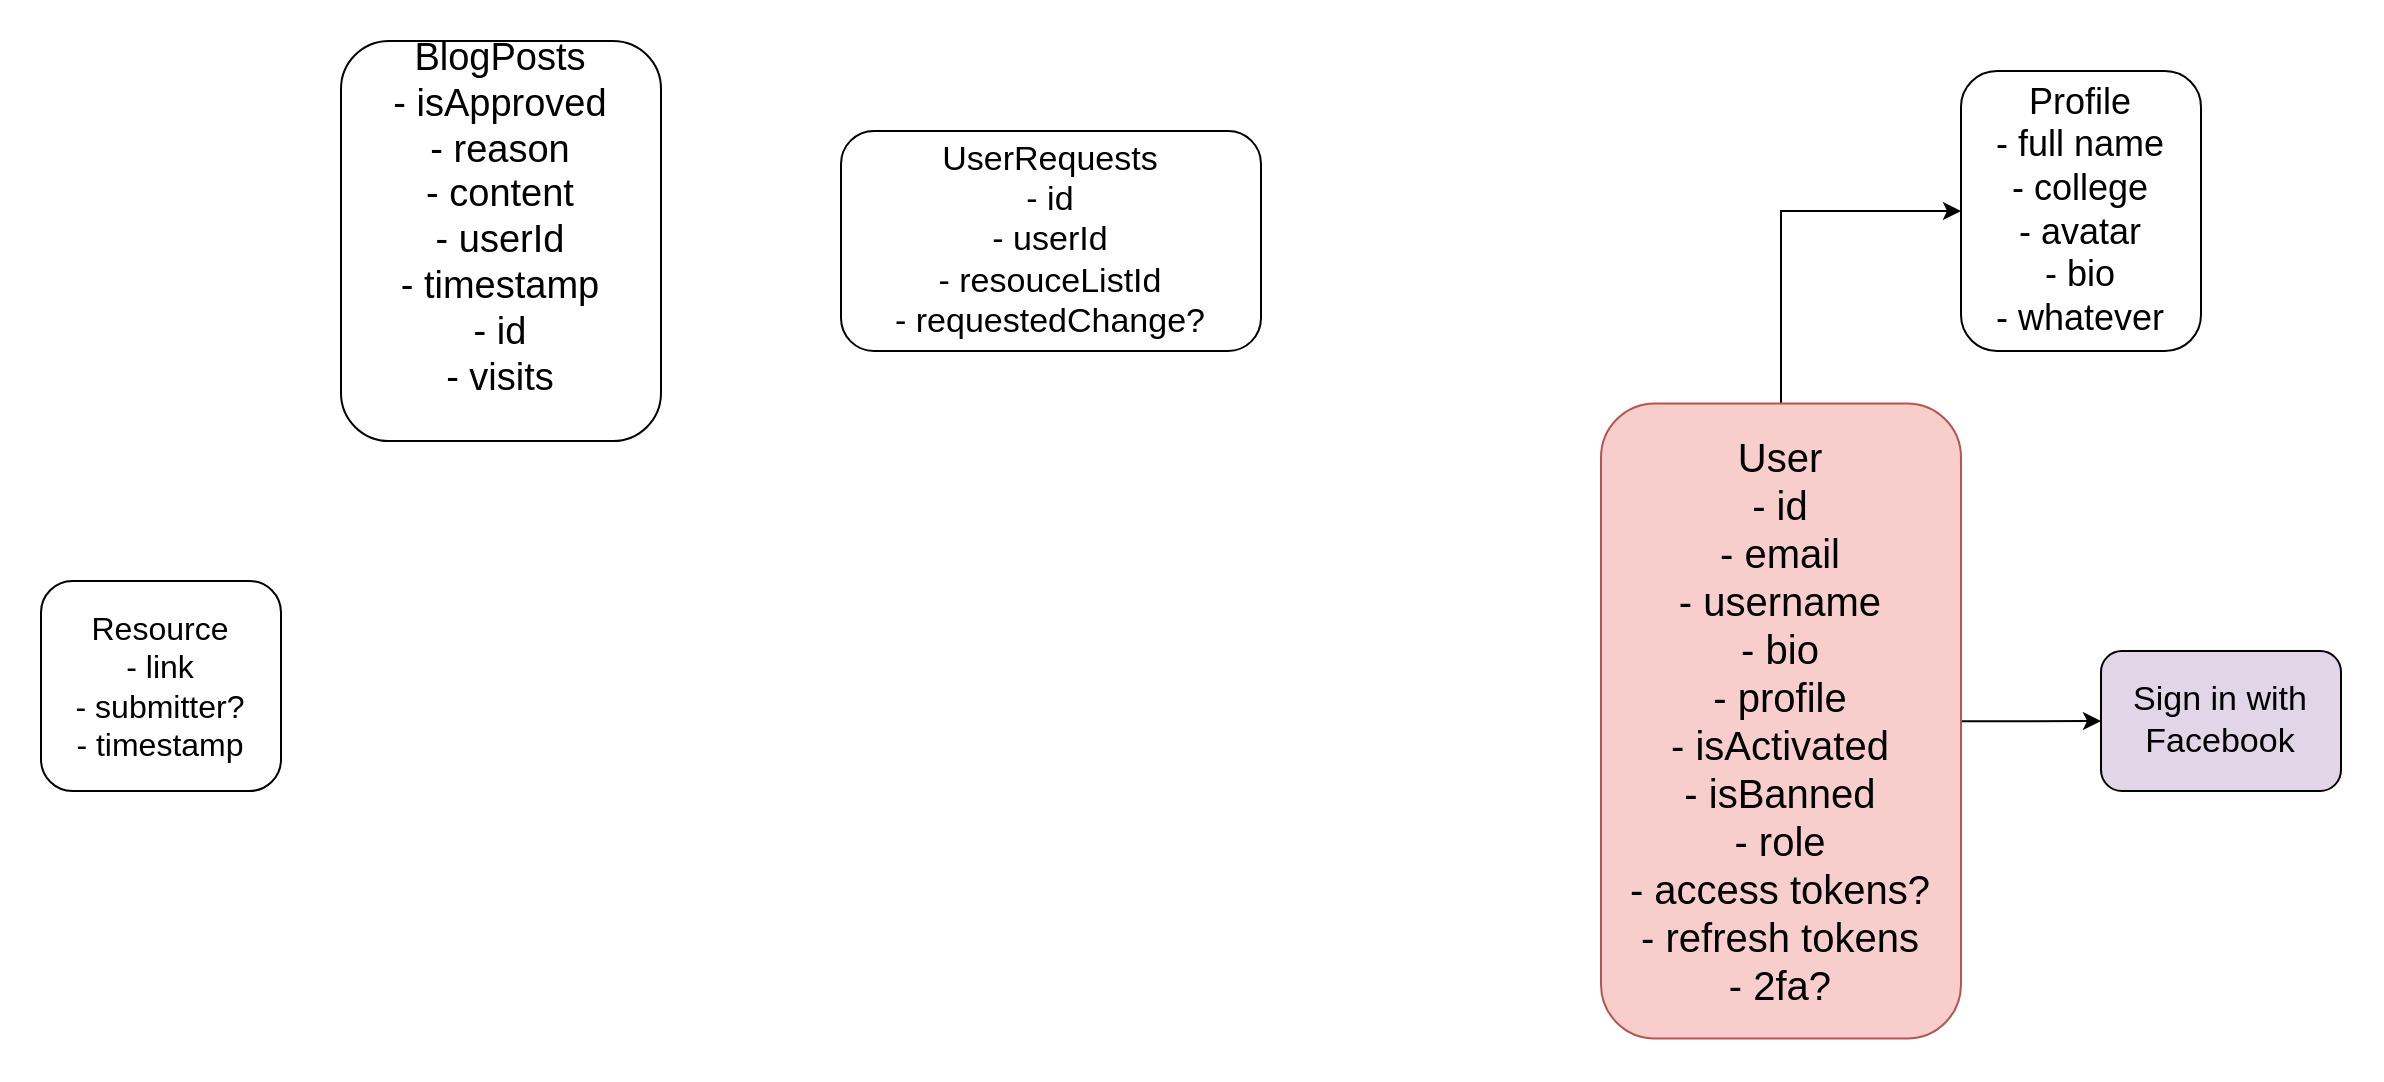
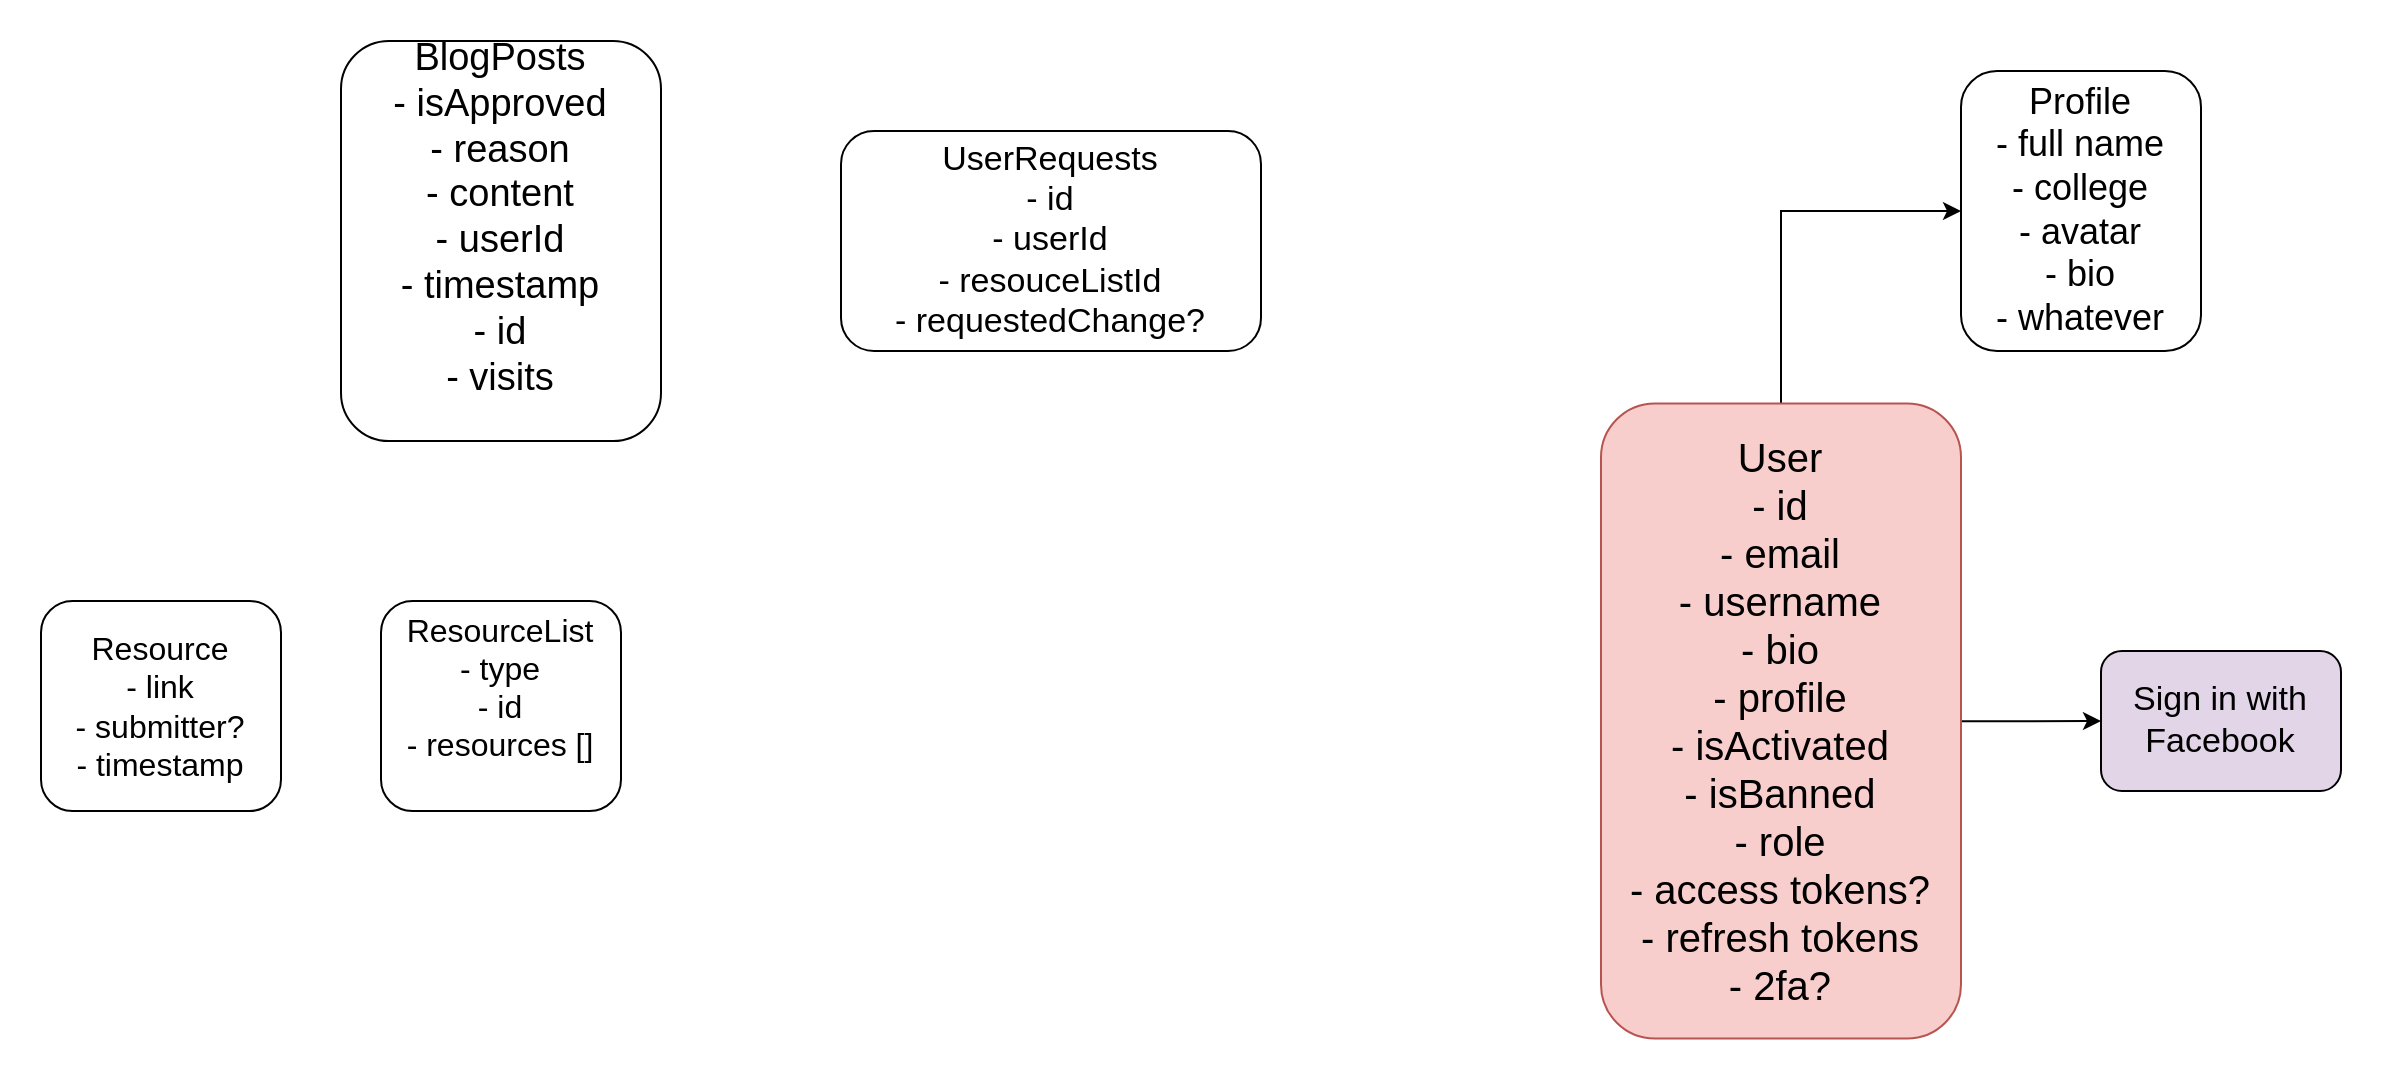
(161, 686) -> (161, 706)
none -> (501, 706)
